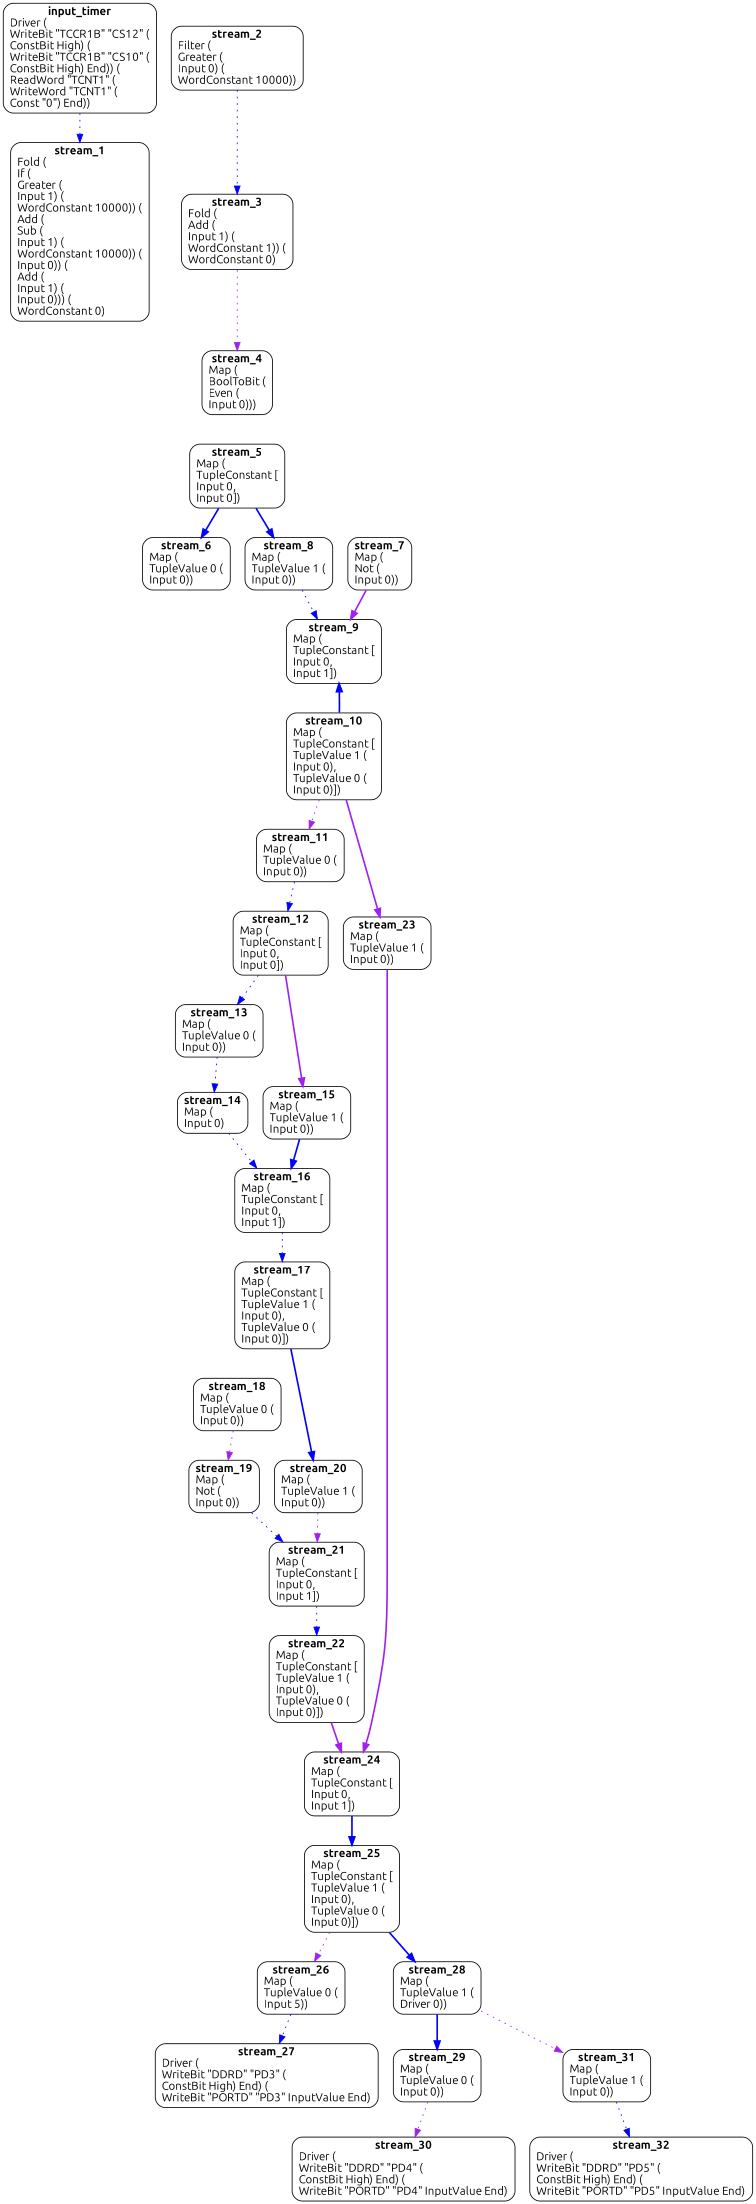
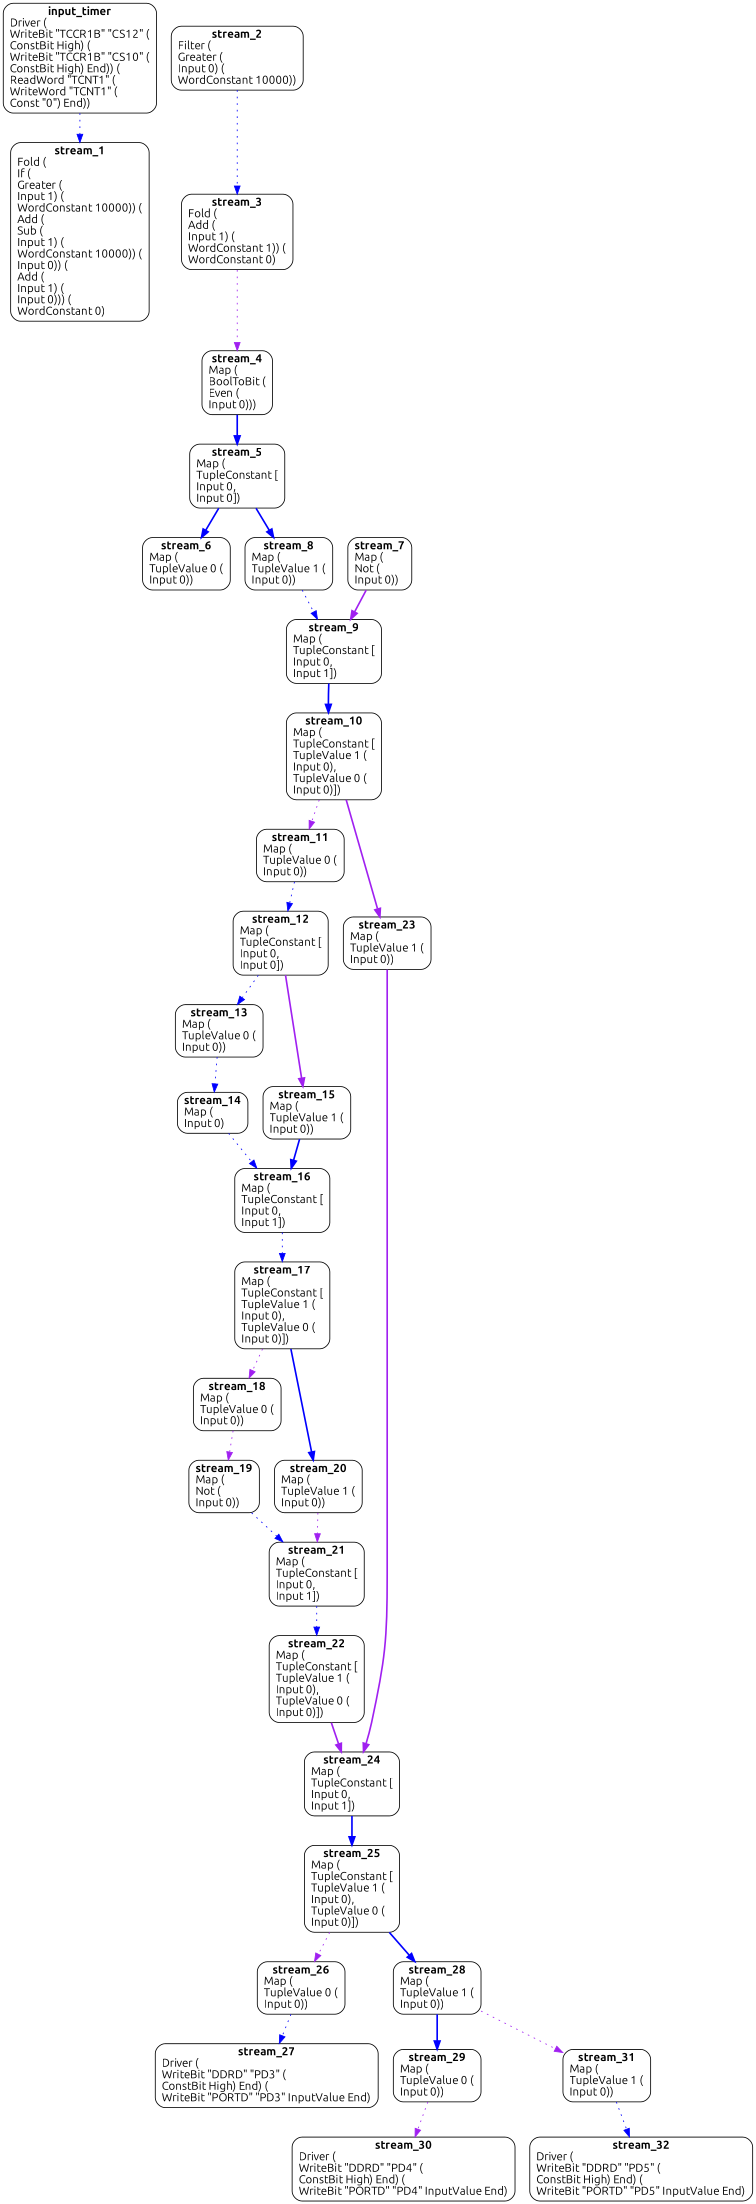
none -> (237, 425)
(339, 702) -> (328, 694)
none -> (258, 1360)
(286, 2004) -> (286, 2004)
(424, 2004) -> (422, 2004)
